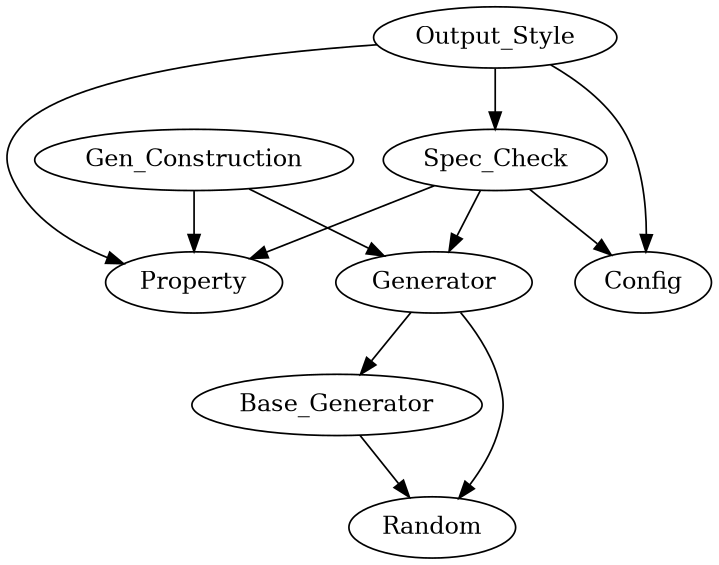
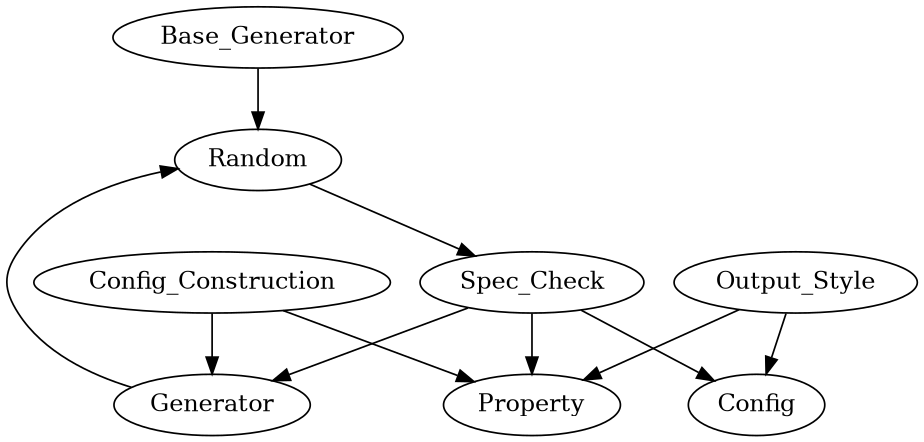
(495, 90) -> (384, 217)
(194, 160) -> (212, 282)
(391, 337) -> none
